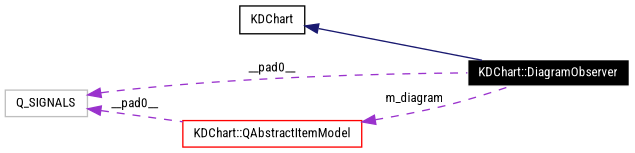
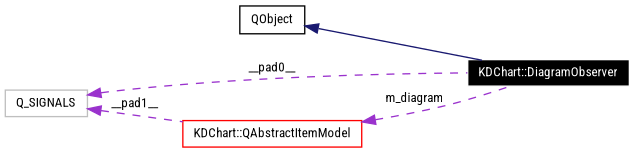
(272, 20) -> (272, 20)
(135, 104) -> (135, 104)
